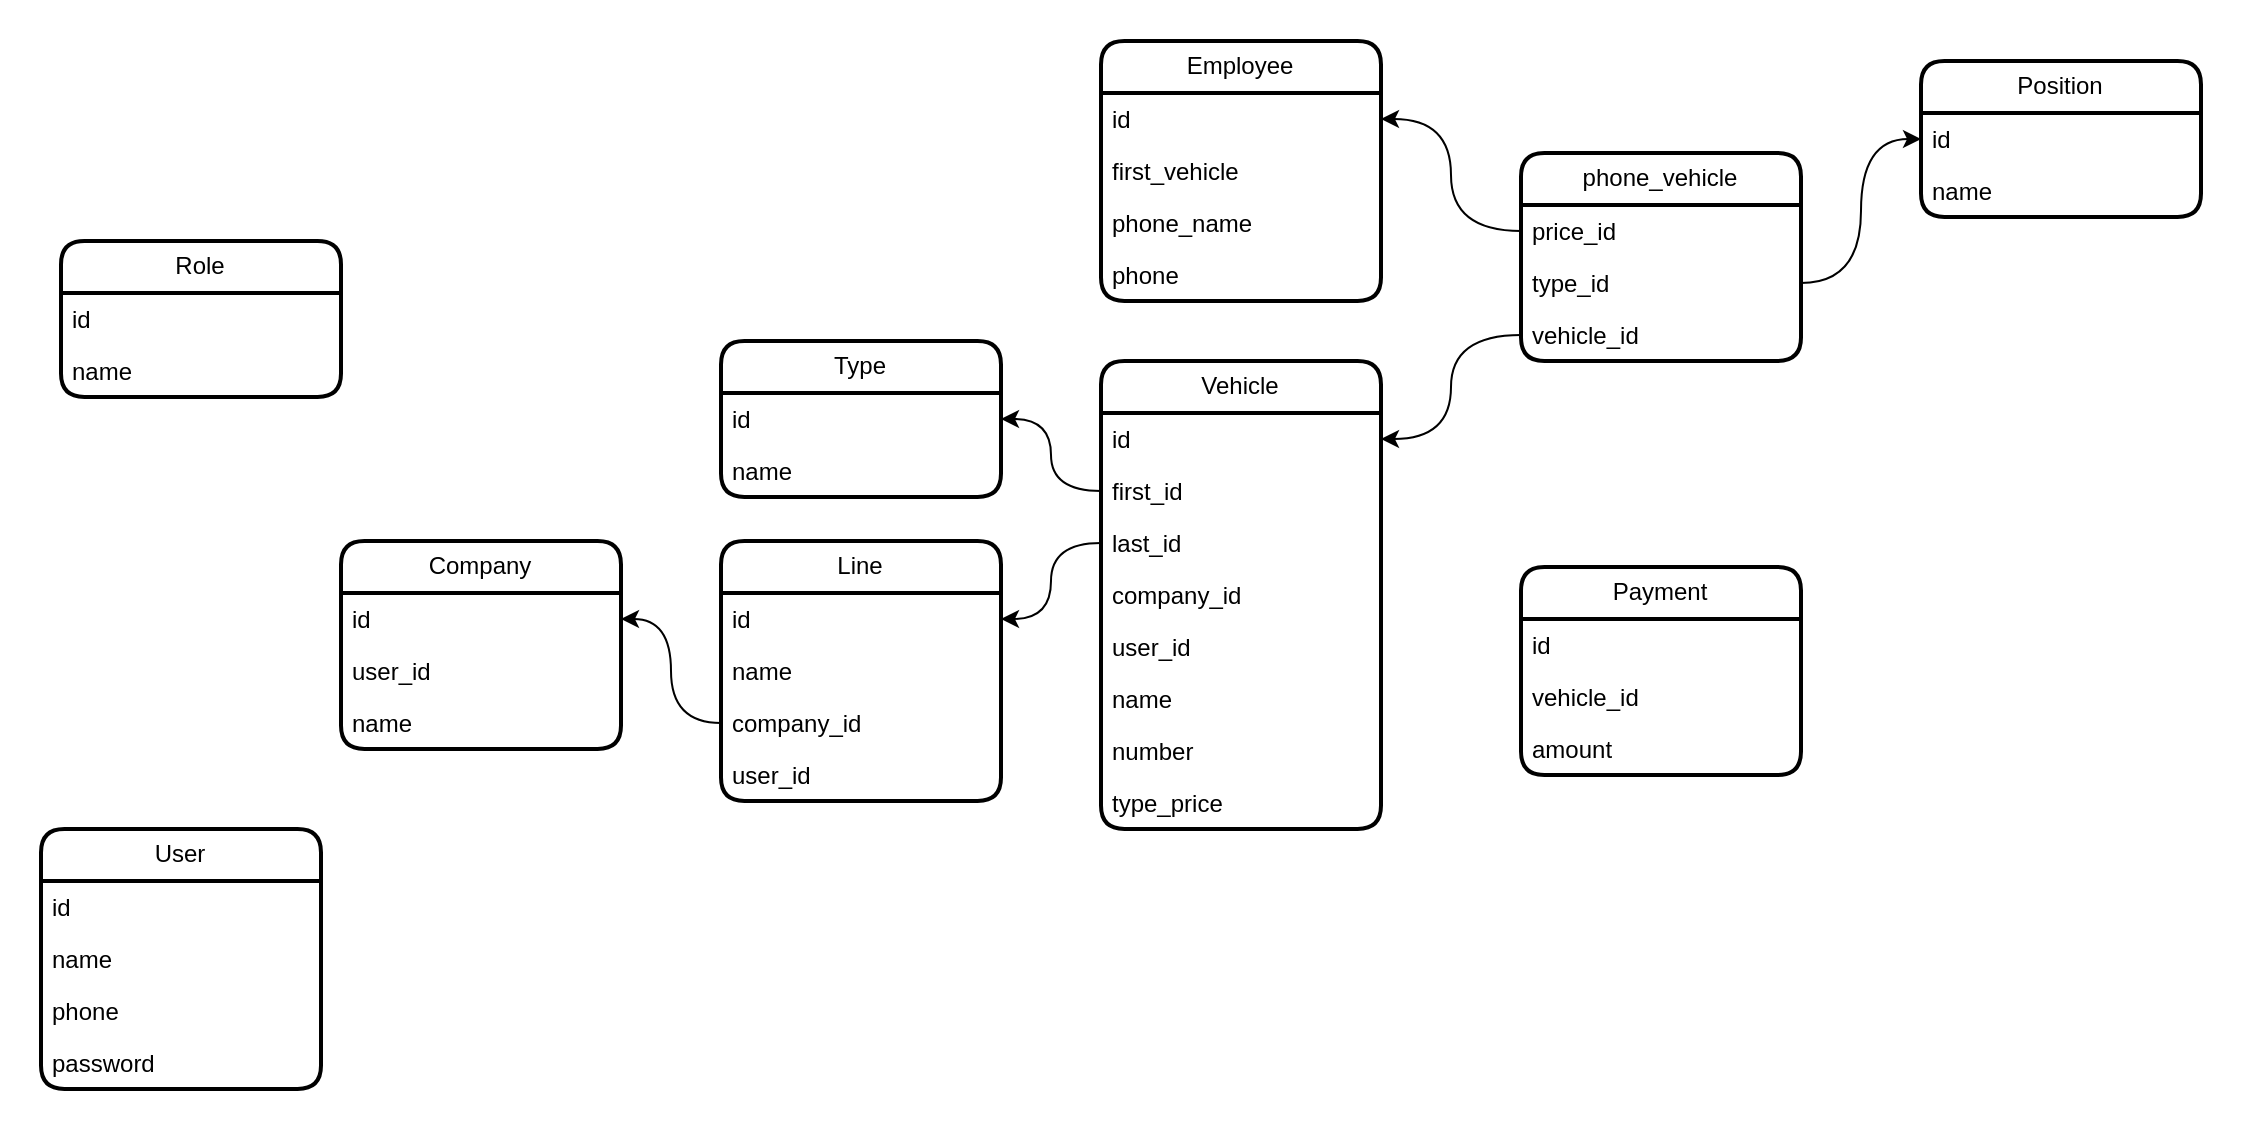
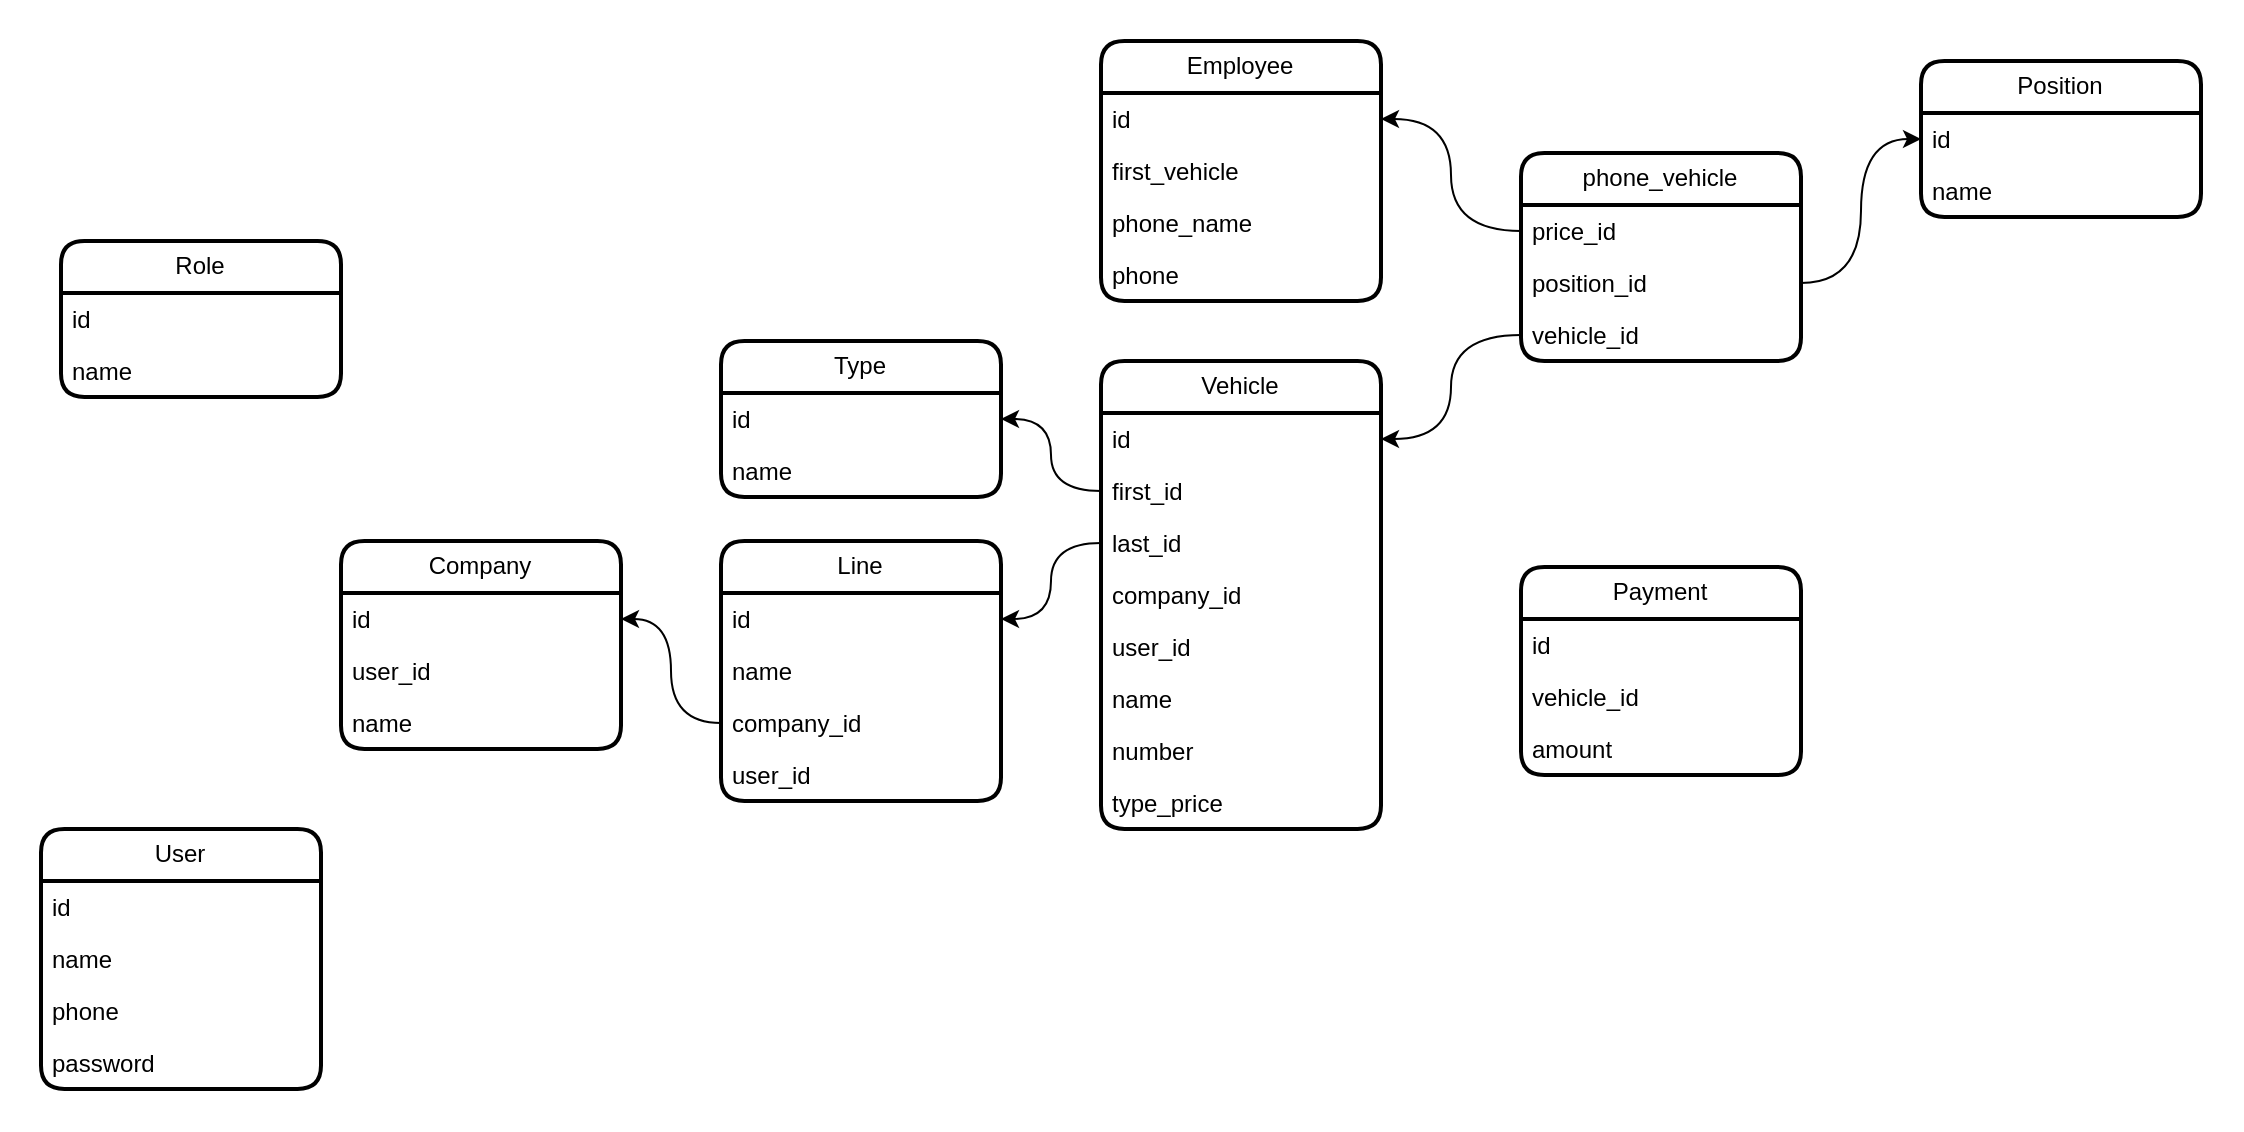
(1577, 285) -> (1598, 285)
